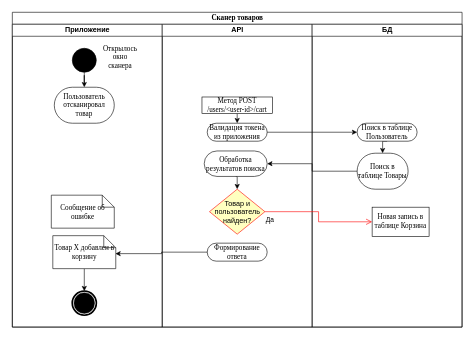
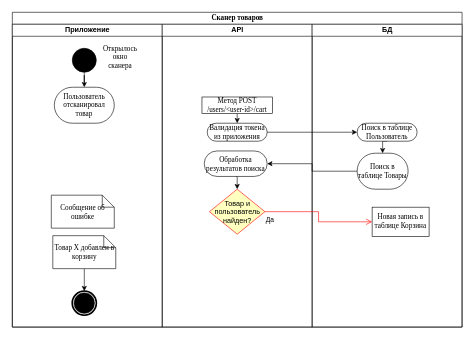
(237, 252) -> none
(139, 254) -> none
